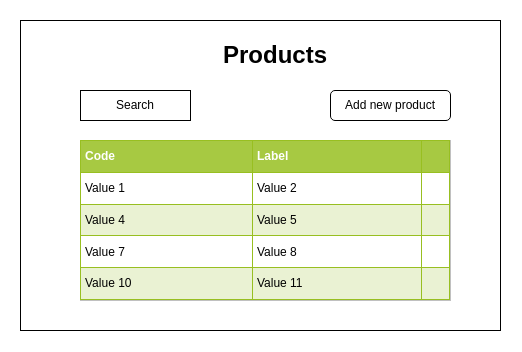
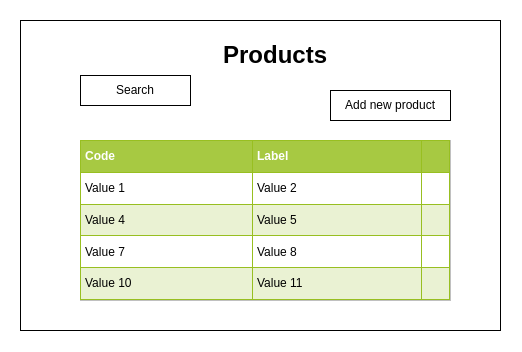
(136, 106) -> (136, 91)
(391, 106) -> (391, 106)
